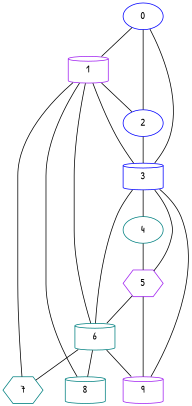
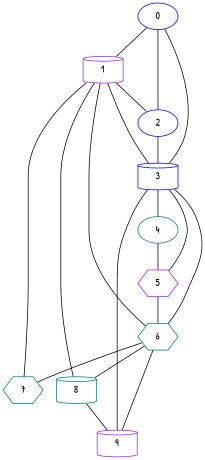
(95, 337) -> (158, 337)
(143, 337) -> (97, 417)
